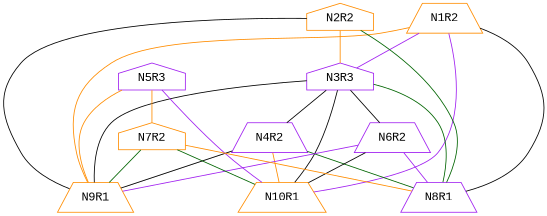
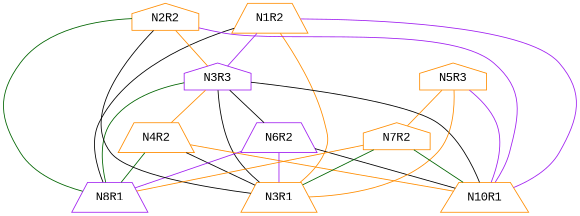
none -> (413, 40)
(152, 78) -> (453, 78)
(307, 106) -> (188, 106)
(270, 138) -> (156, 138)
(96, 197) -> (279, 197)
